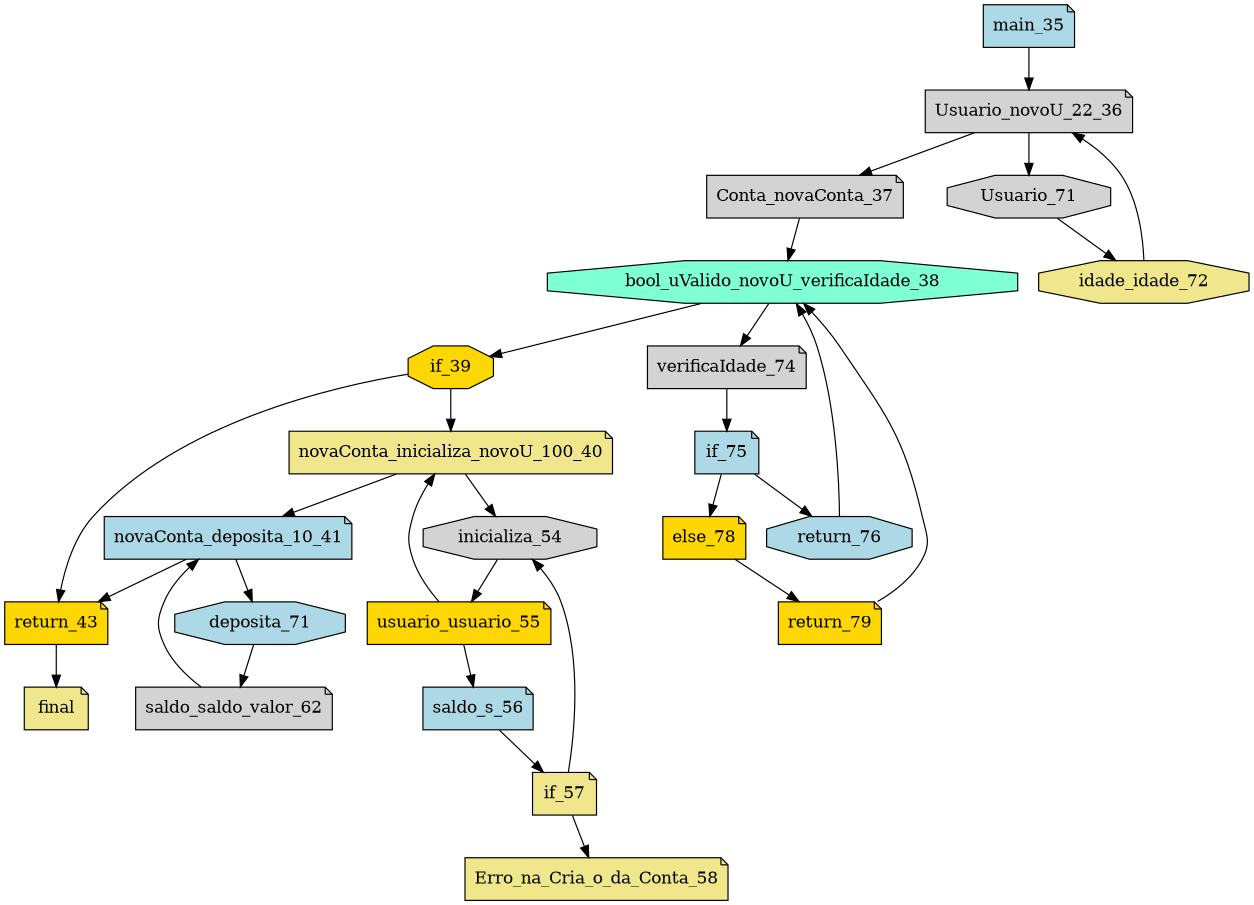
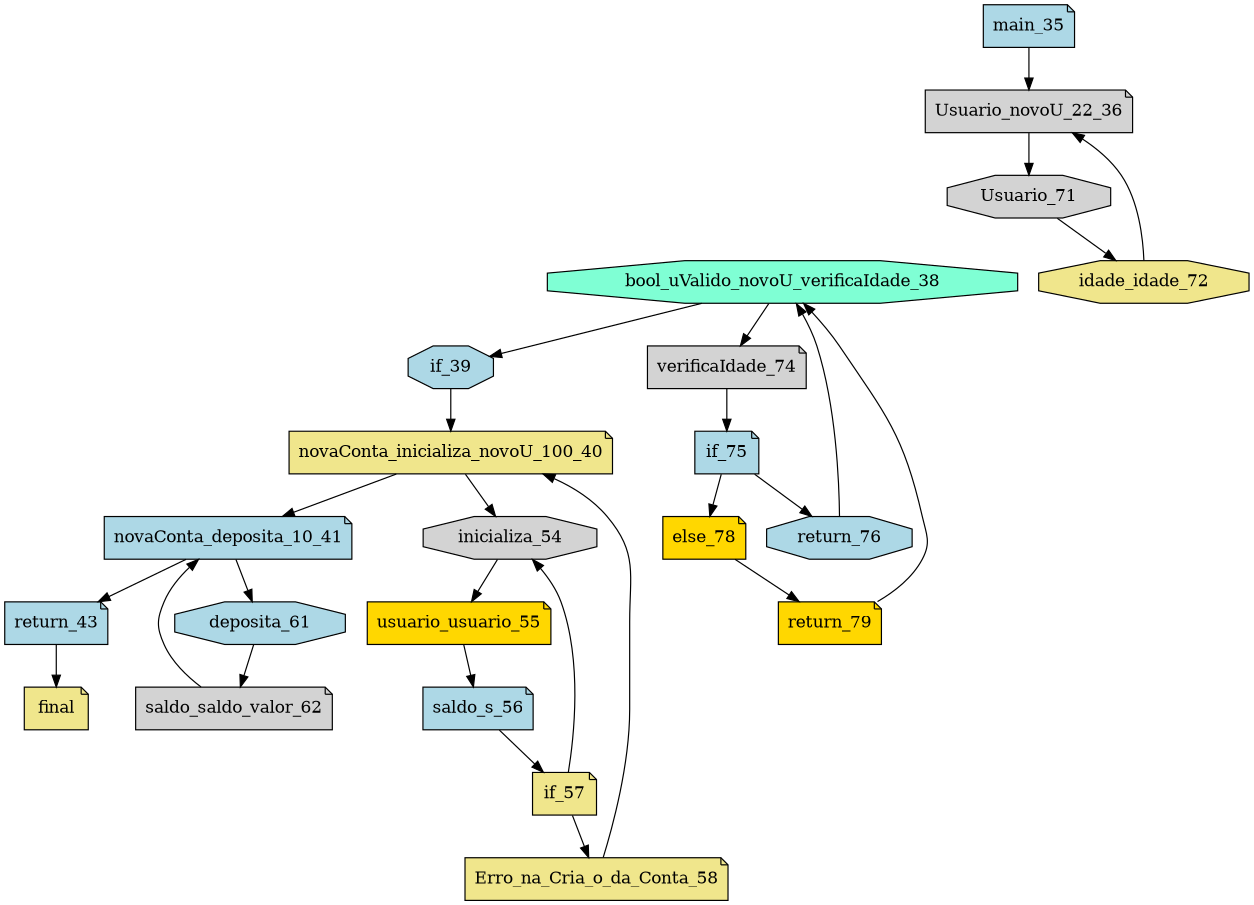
(805, 197) -> none
(451, 367) -> (451, 367)
(202, 438) -> none
(409, 545) -> (630, 653)
(56, 623) -> (56, 623)
(260, 623) -> (260, 623)
